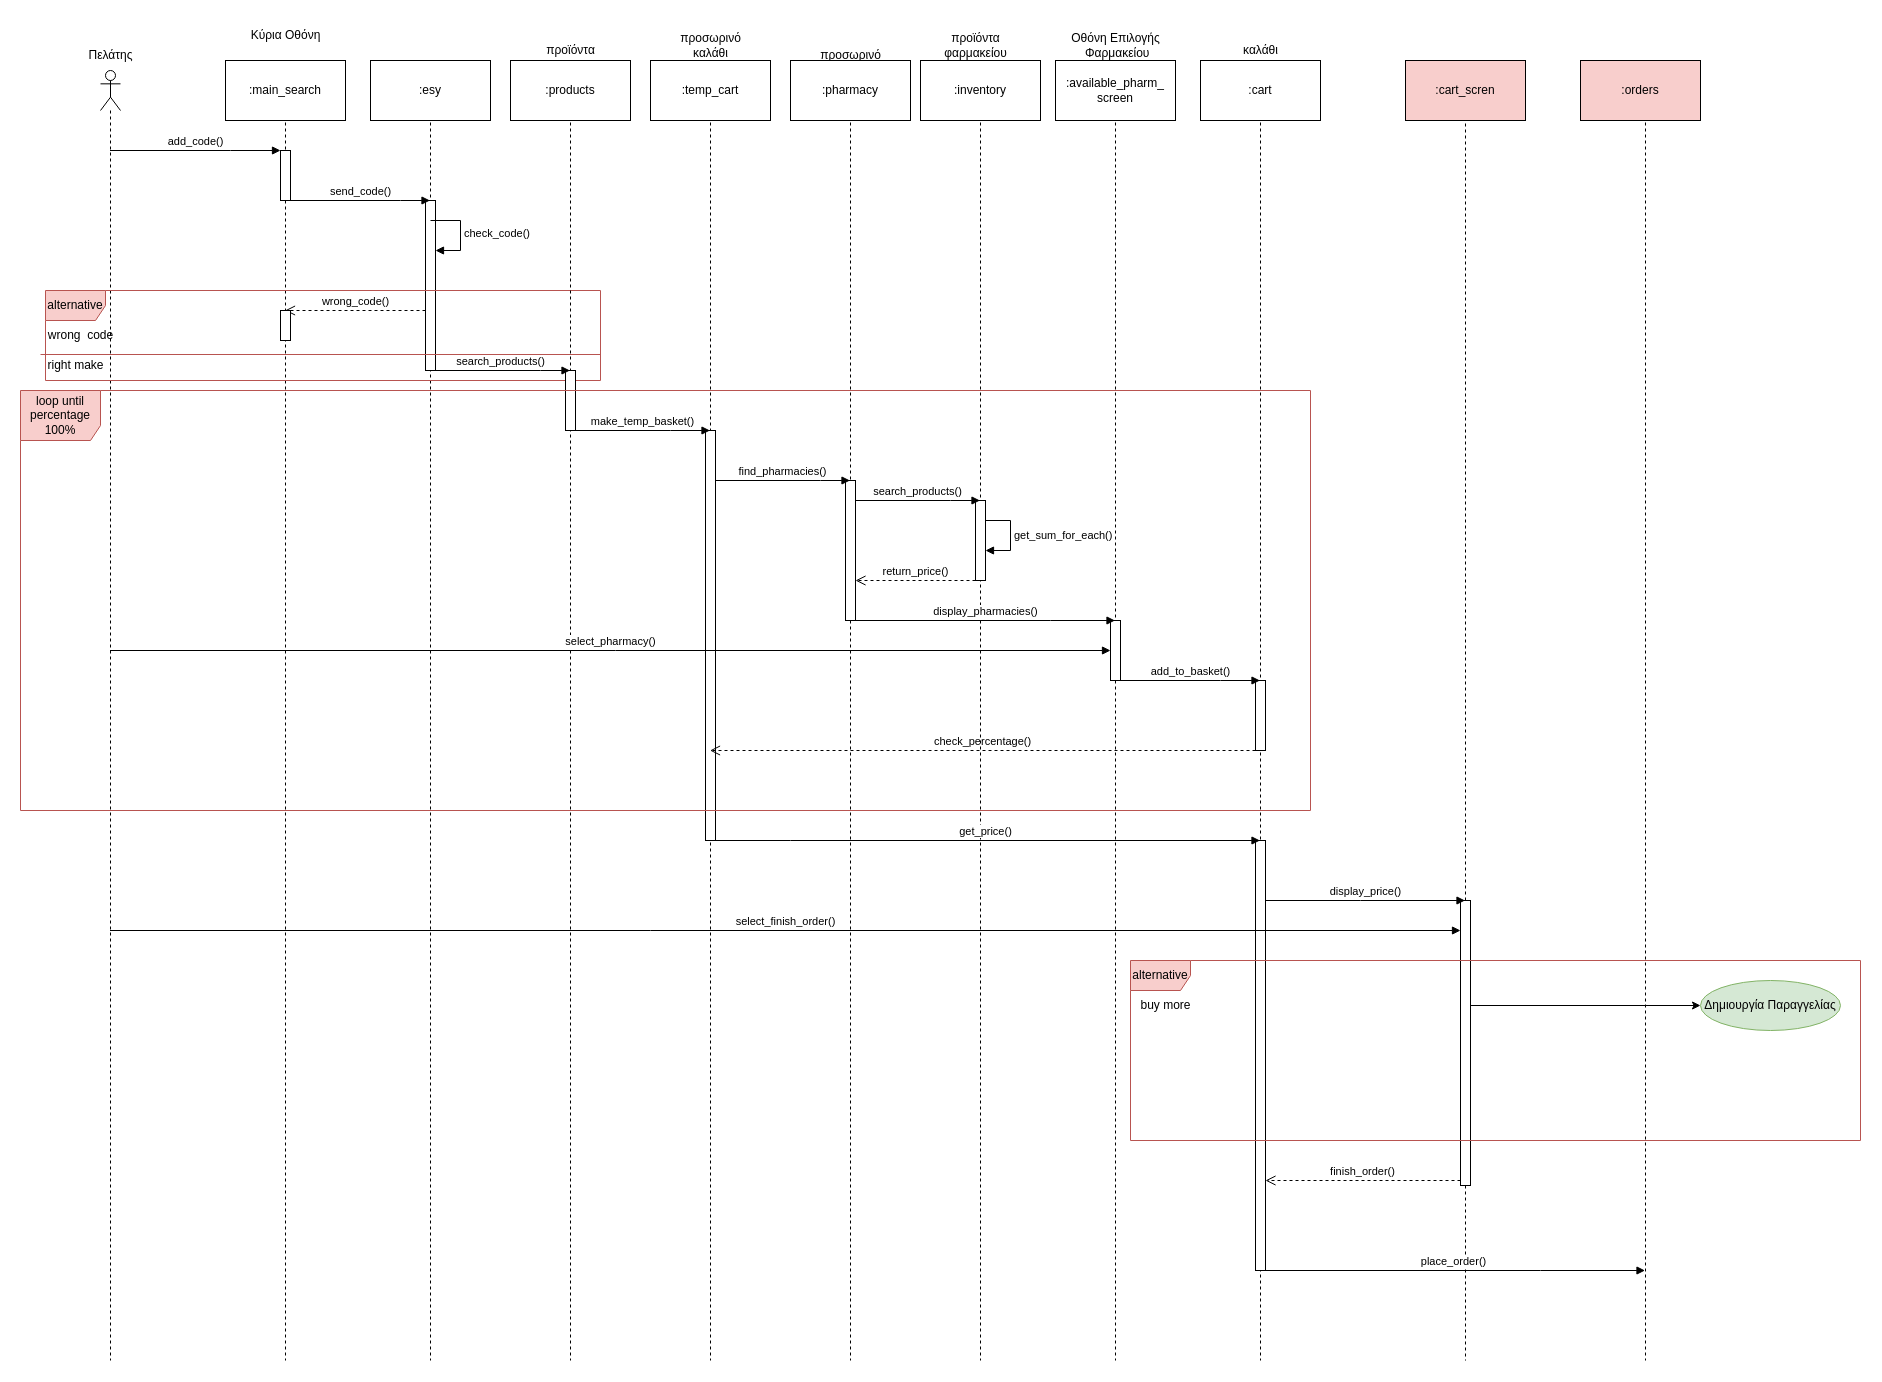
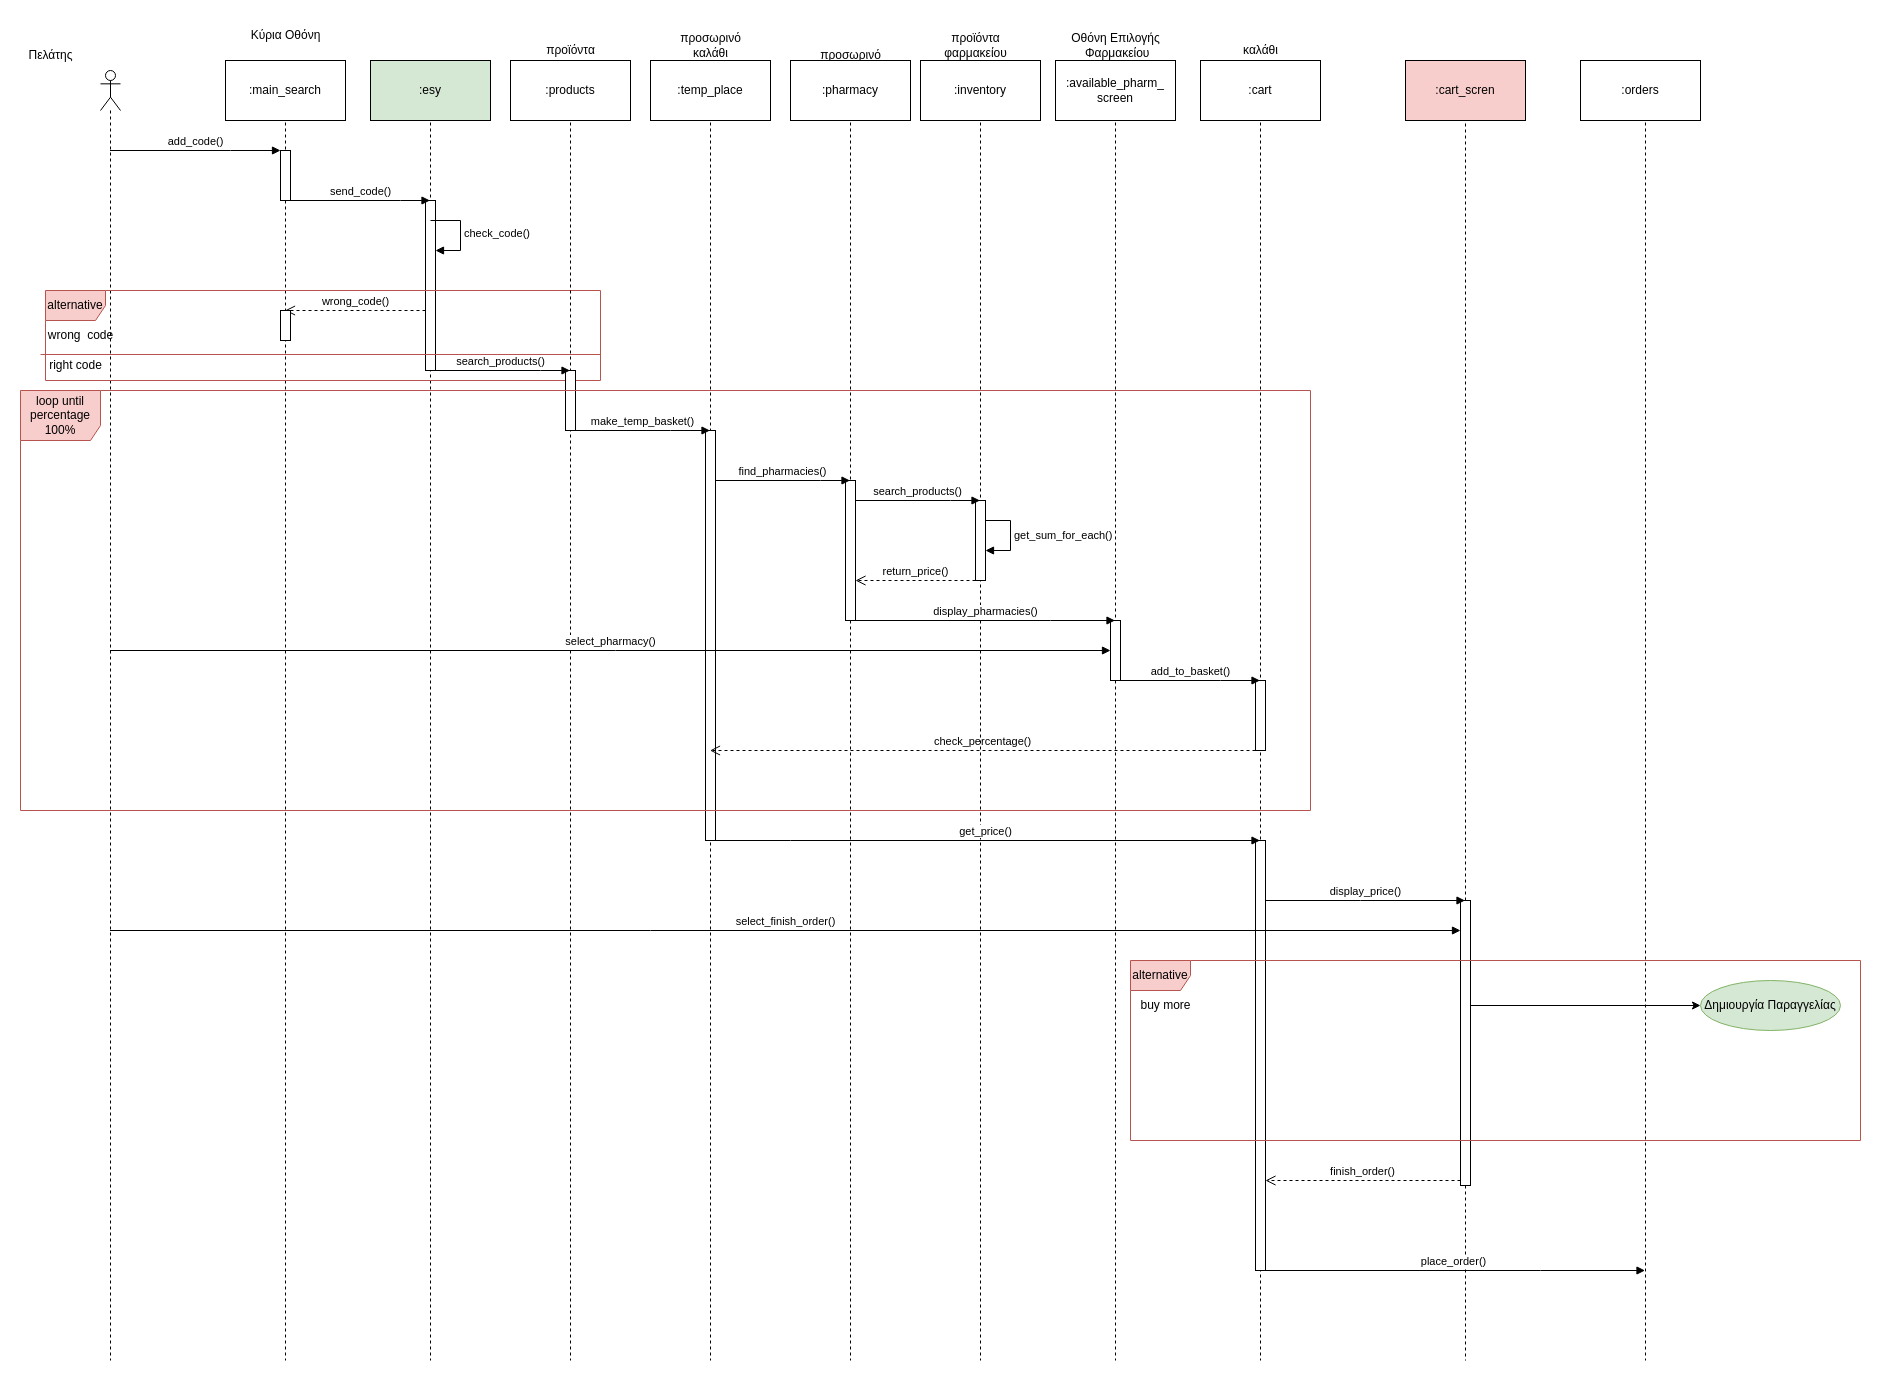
(111, 56) -> (51, 56)
(431, 91) -> (431, 91)
(711, 91) -> (711, 91)
(1641, 91) -> (1641, 91)
(76, 366) -> (76, 366)
